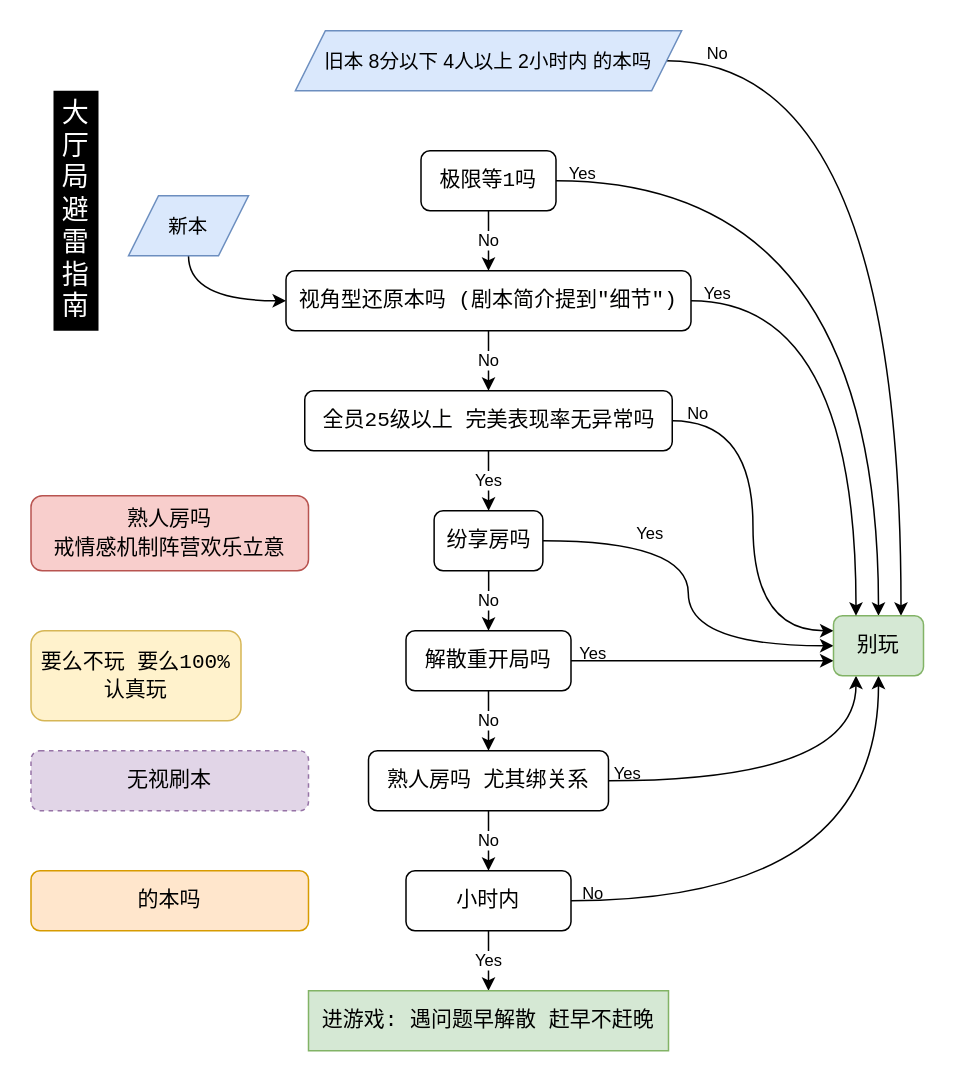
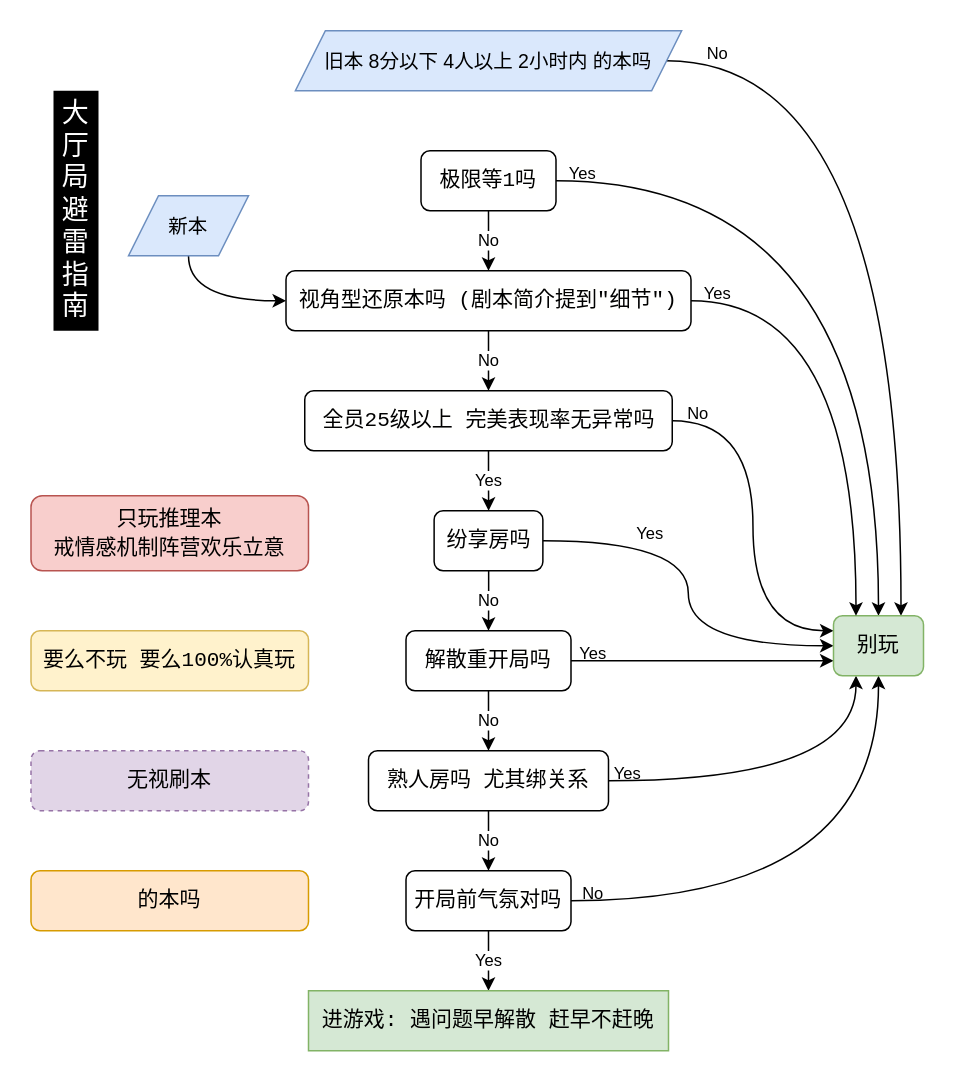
(170, 533) -> (170, 533)
(136, 676) -> (170, 661)
(488, 901) -> (488, 901)
